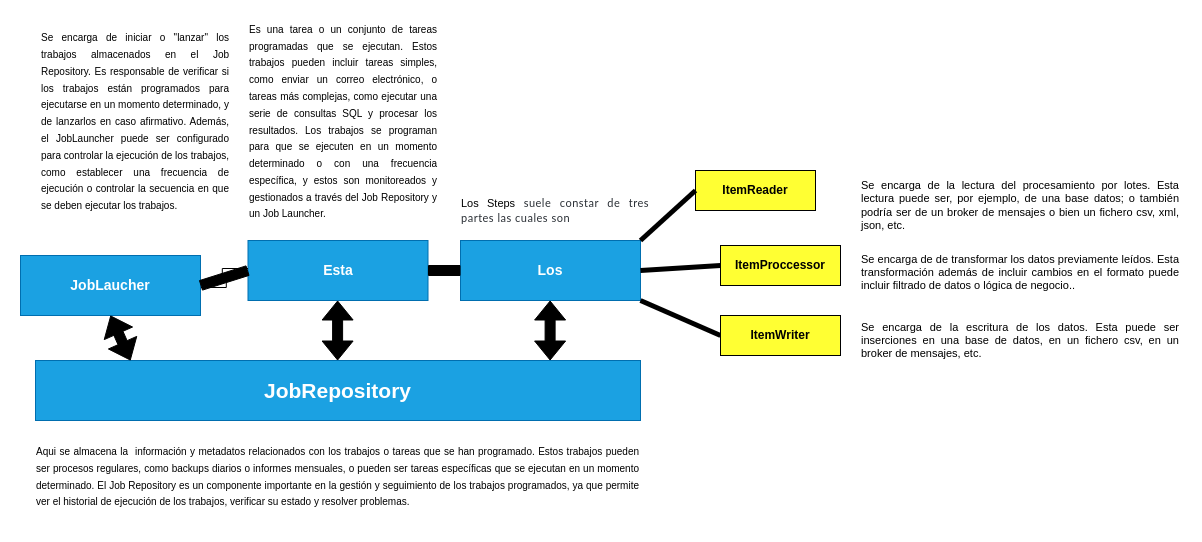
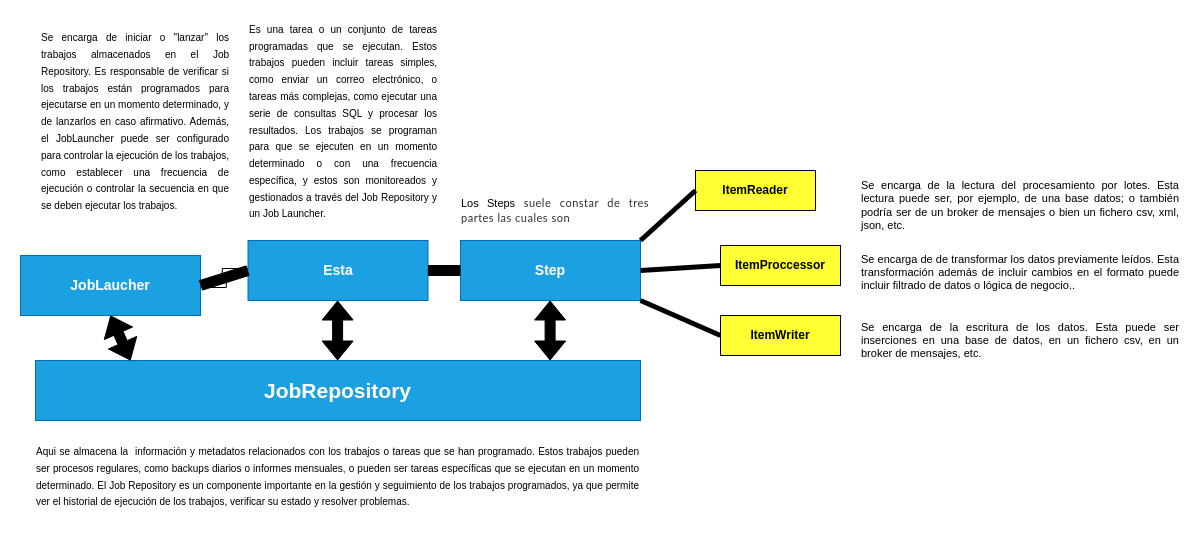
(551, 271) -> (551, 271)
